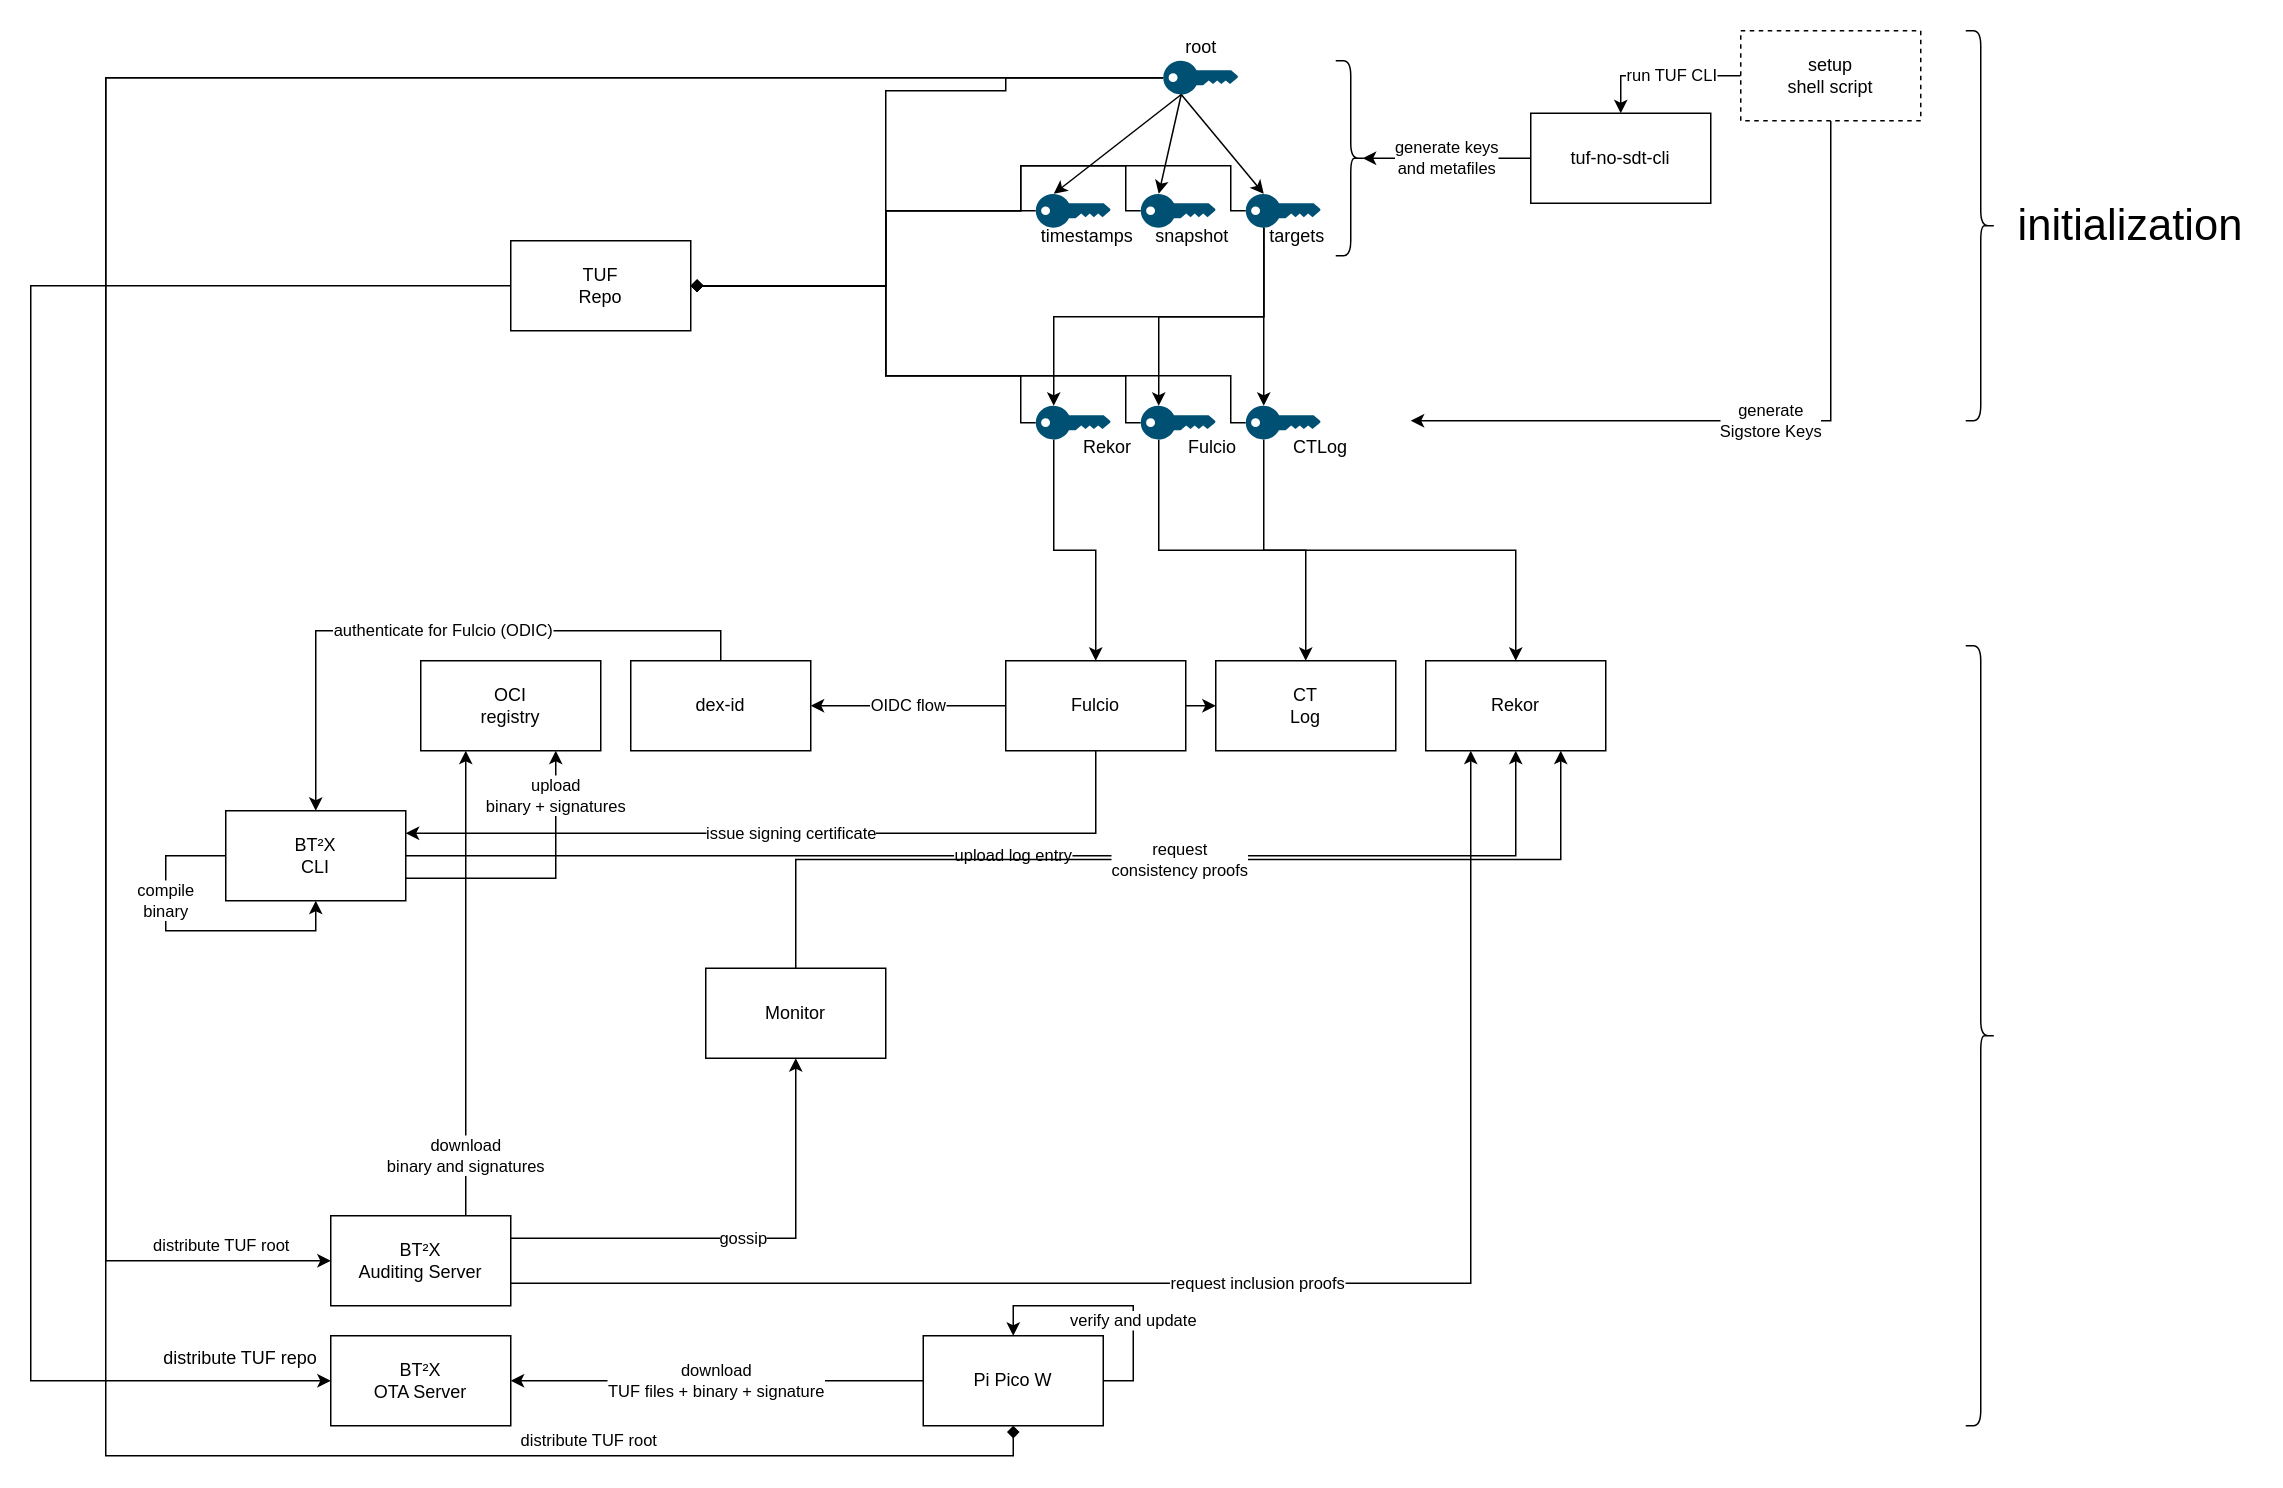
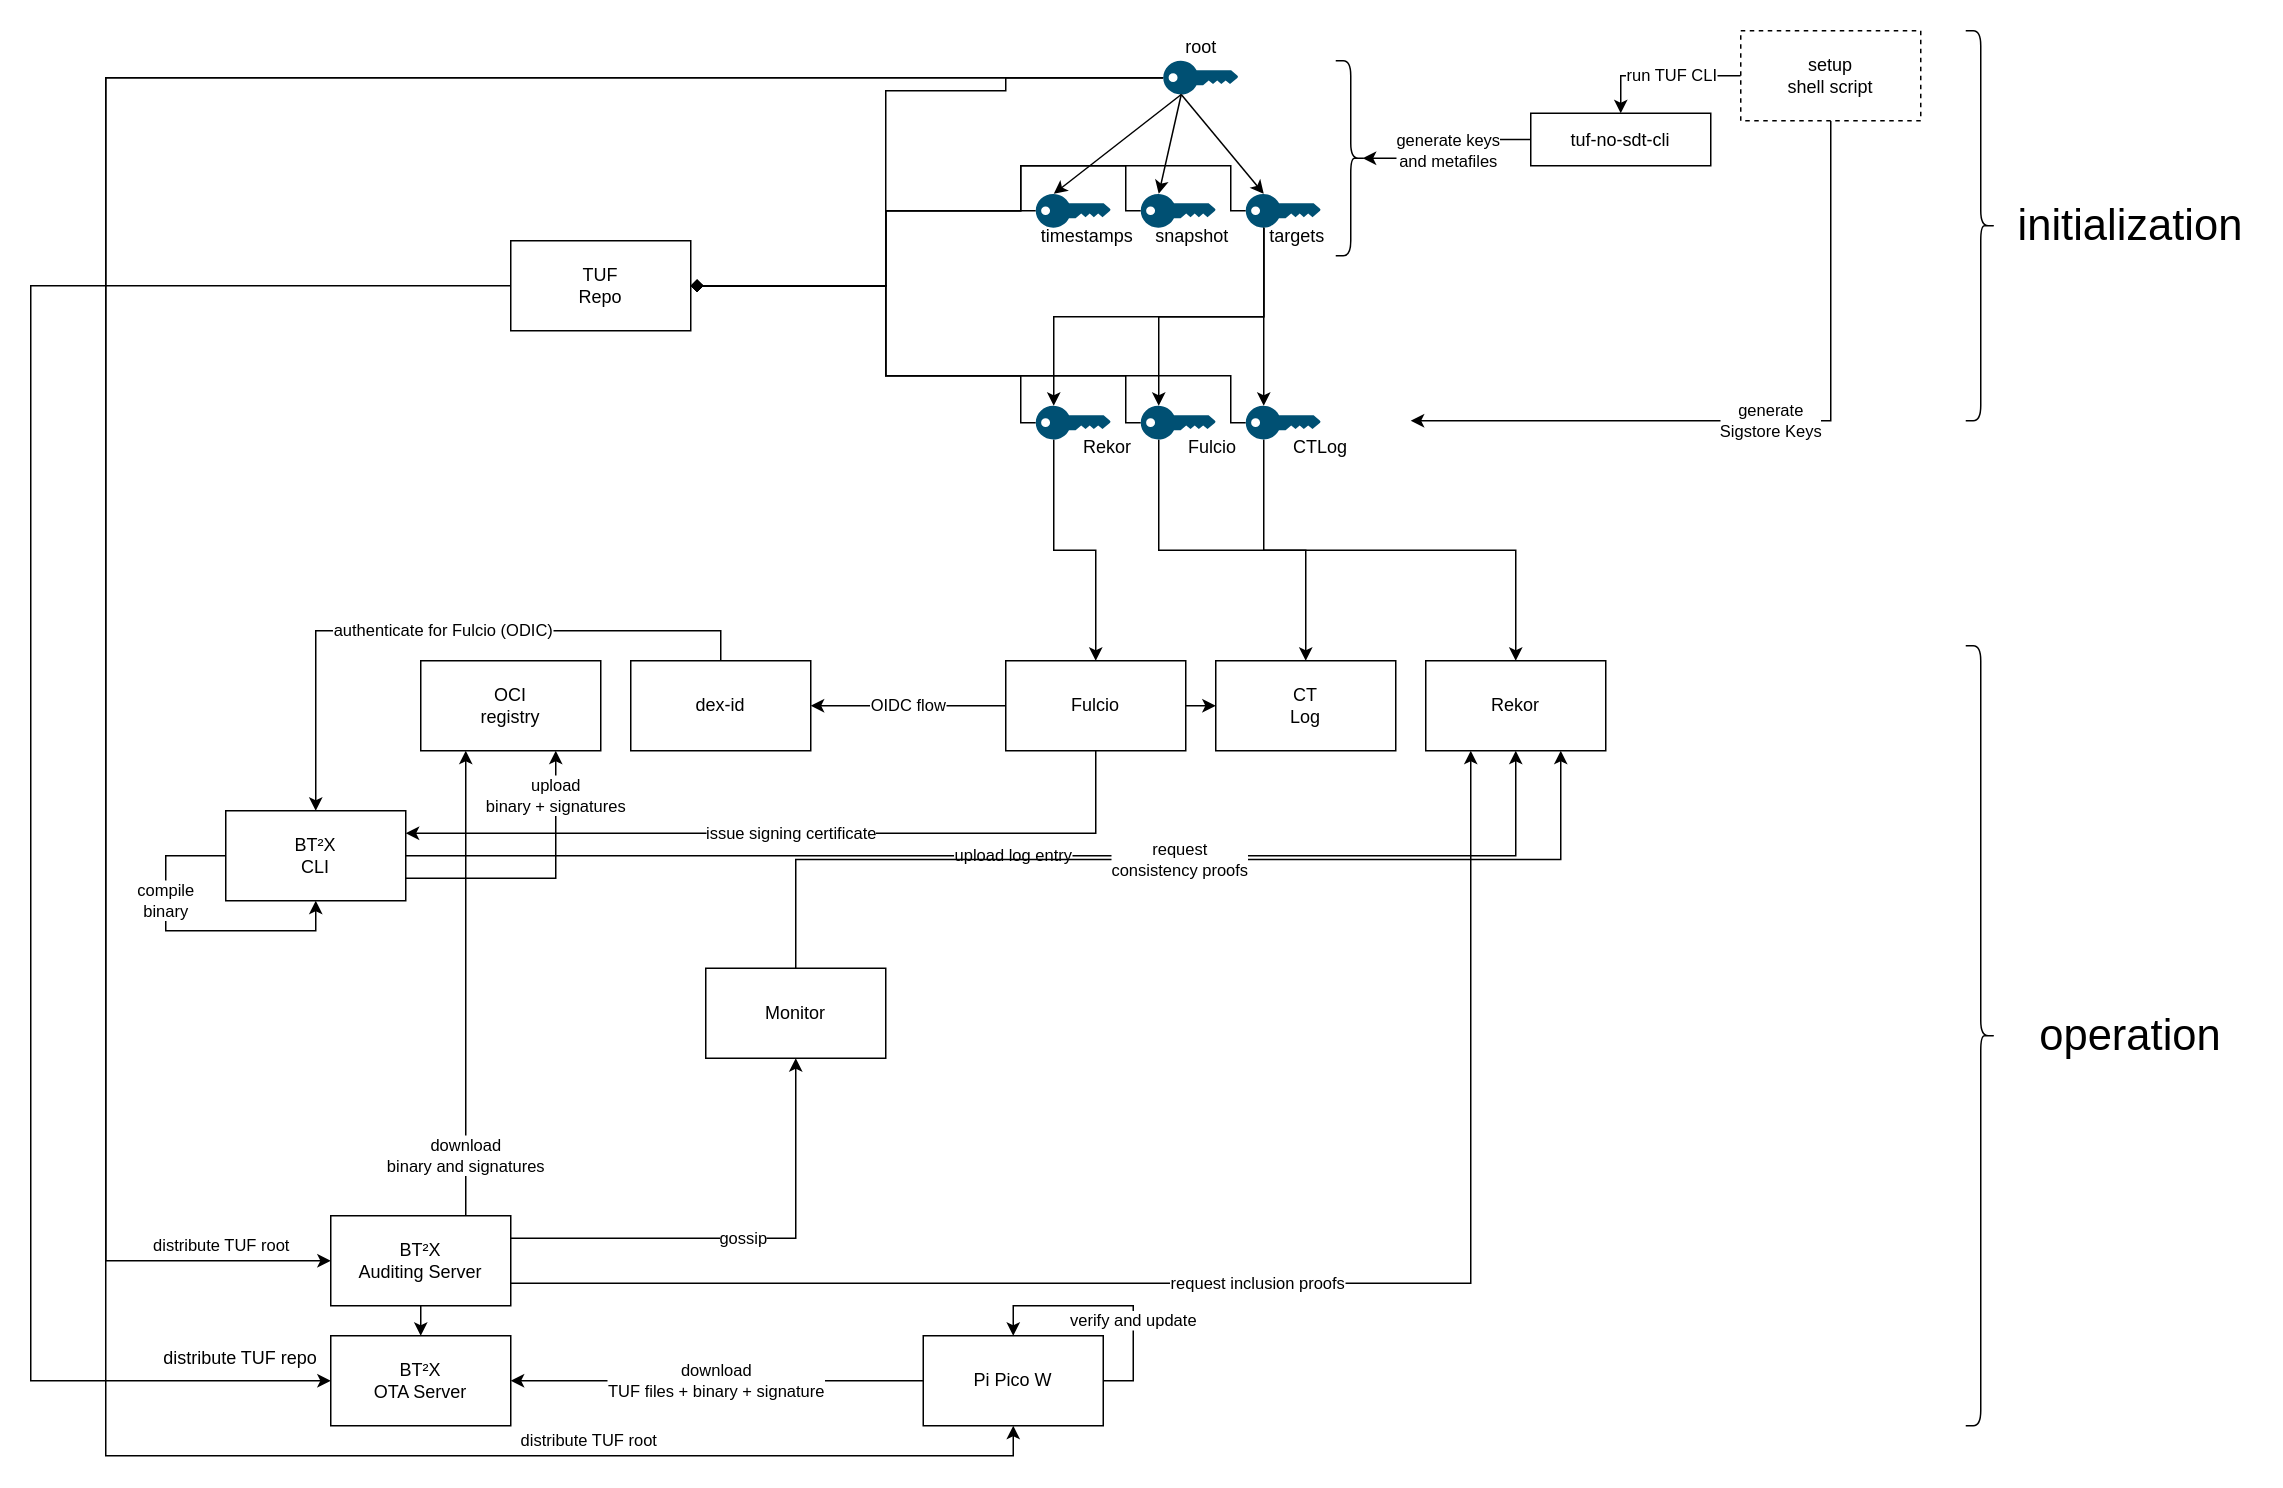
(1621, 158) -> (1621, 140)
none -> (2131, 1036)
none -> (421, 1316)
(1013, 1438) -> (1013, 1437)
